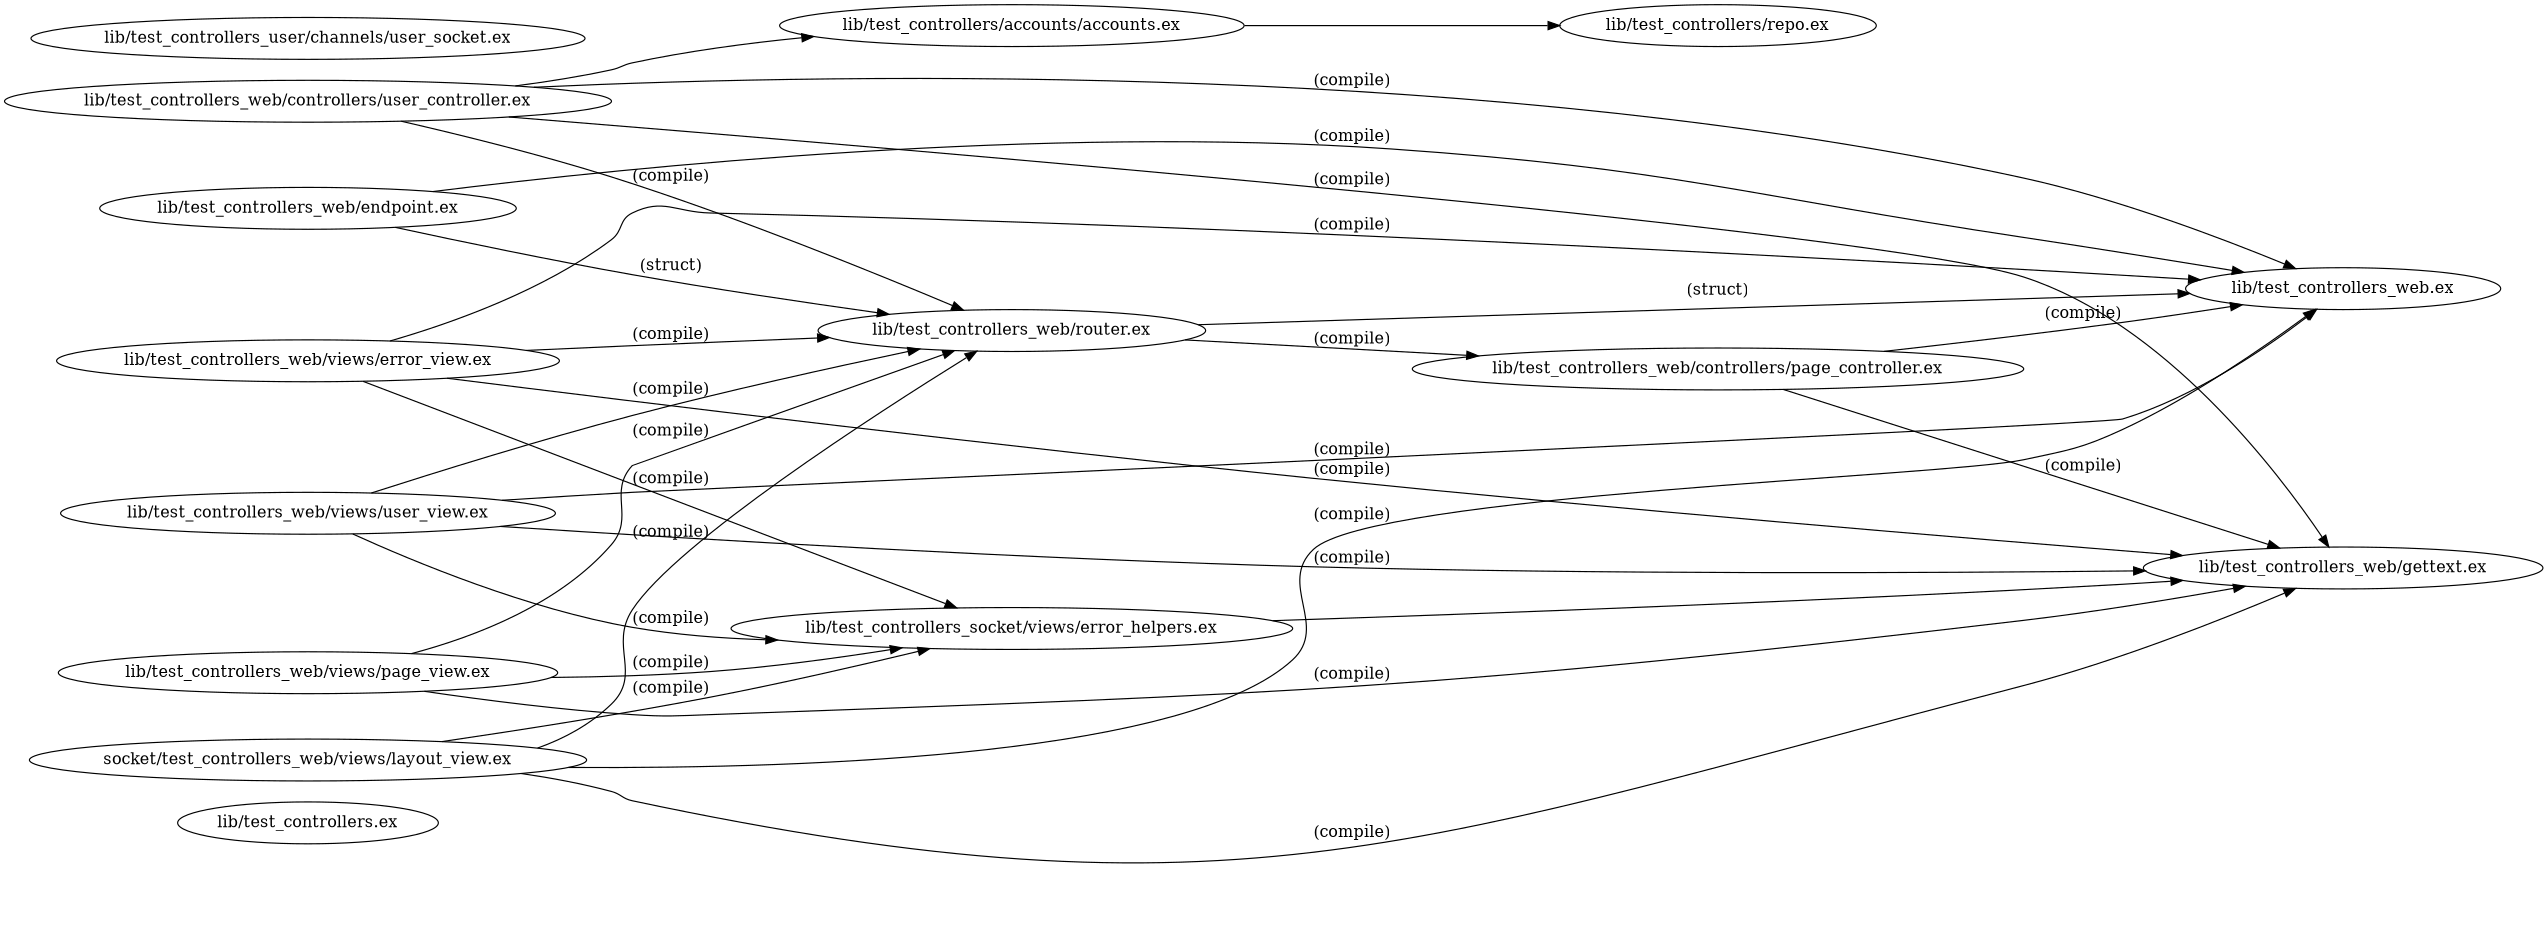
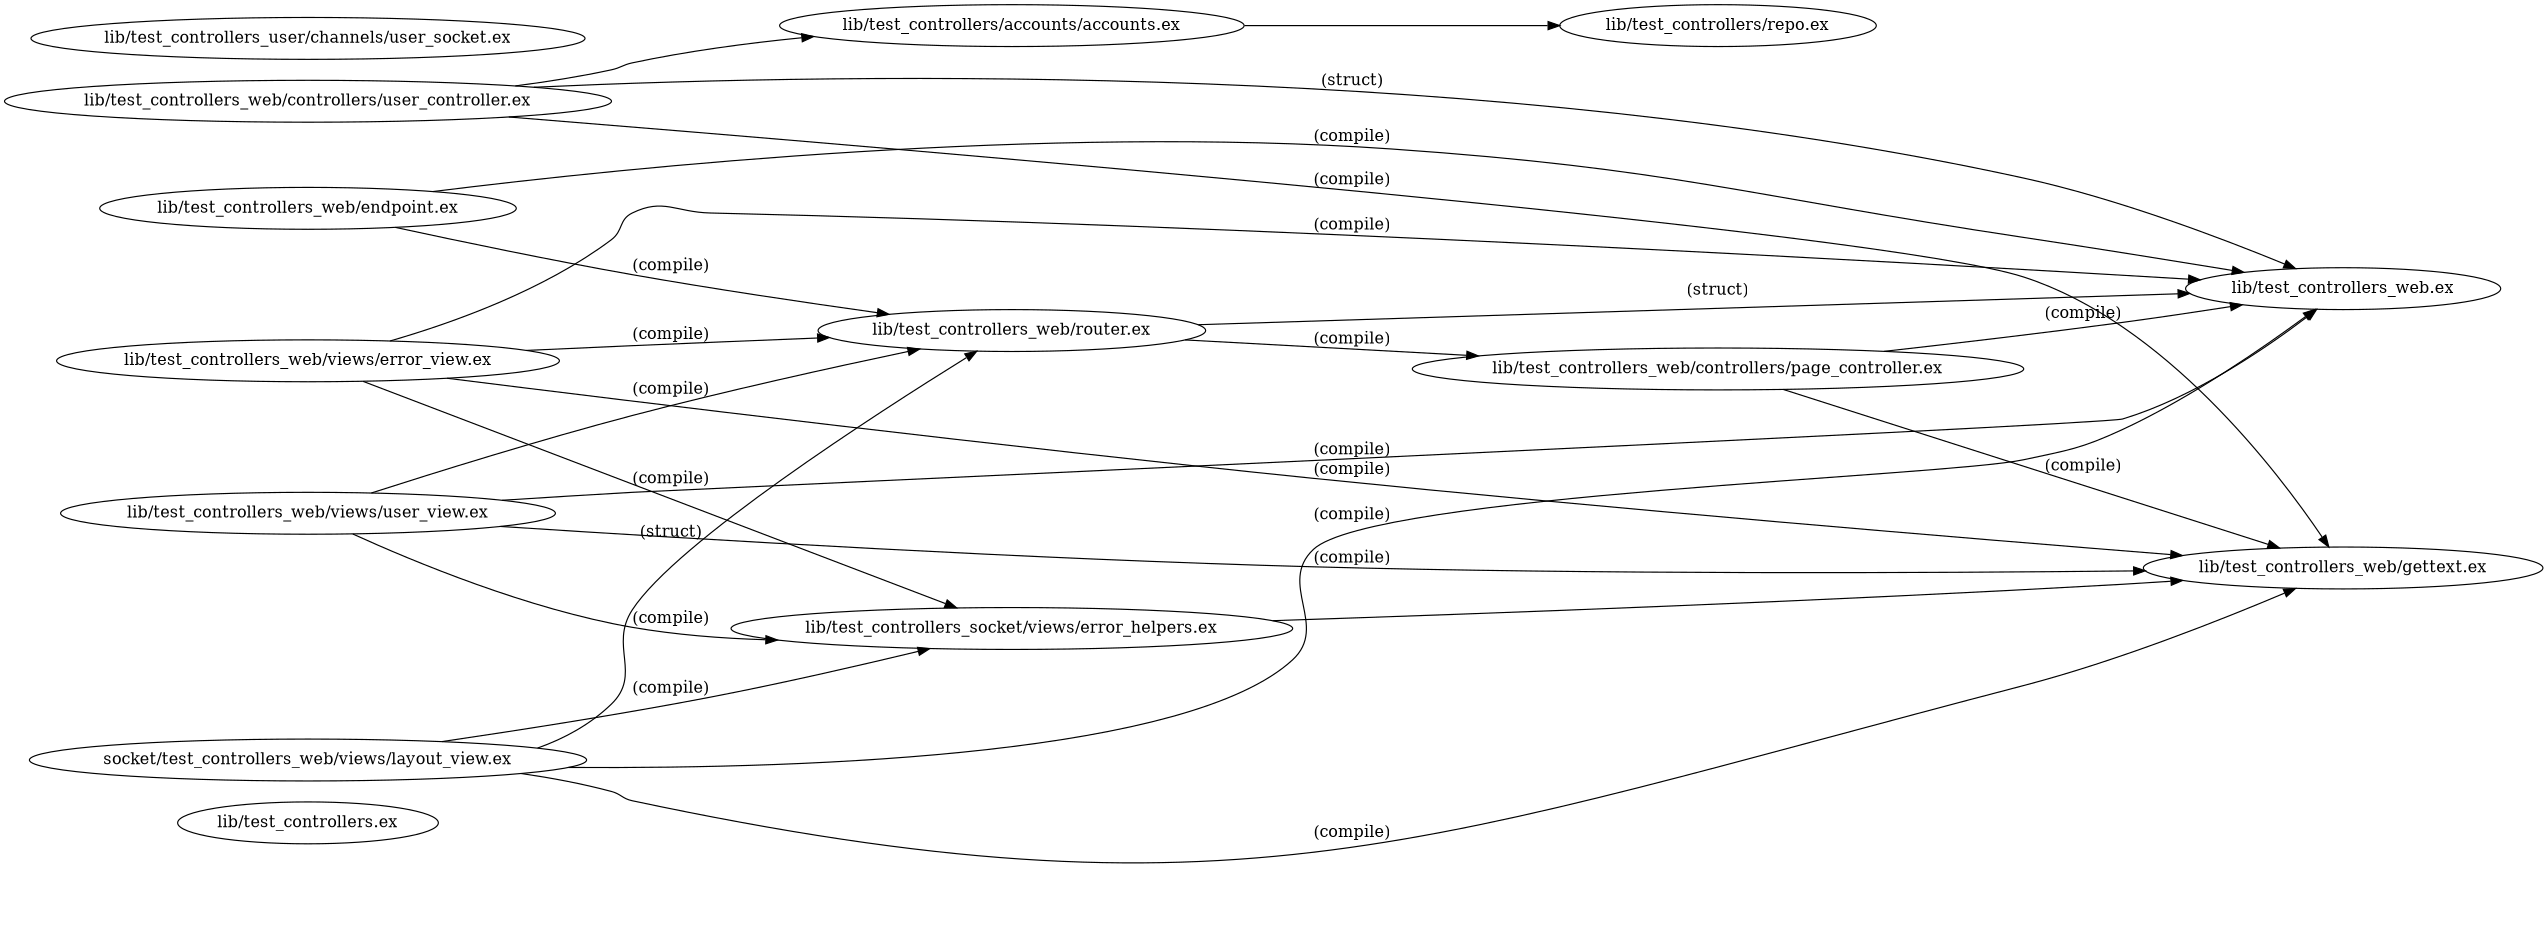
(1352, 81) -> (1352, 81)
(681, 200) -> none
(671, 266) -> (671, 266)
(671, 532) -> (671, 532)
(308, 673) -> none
